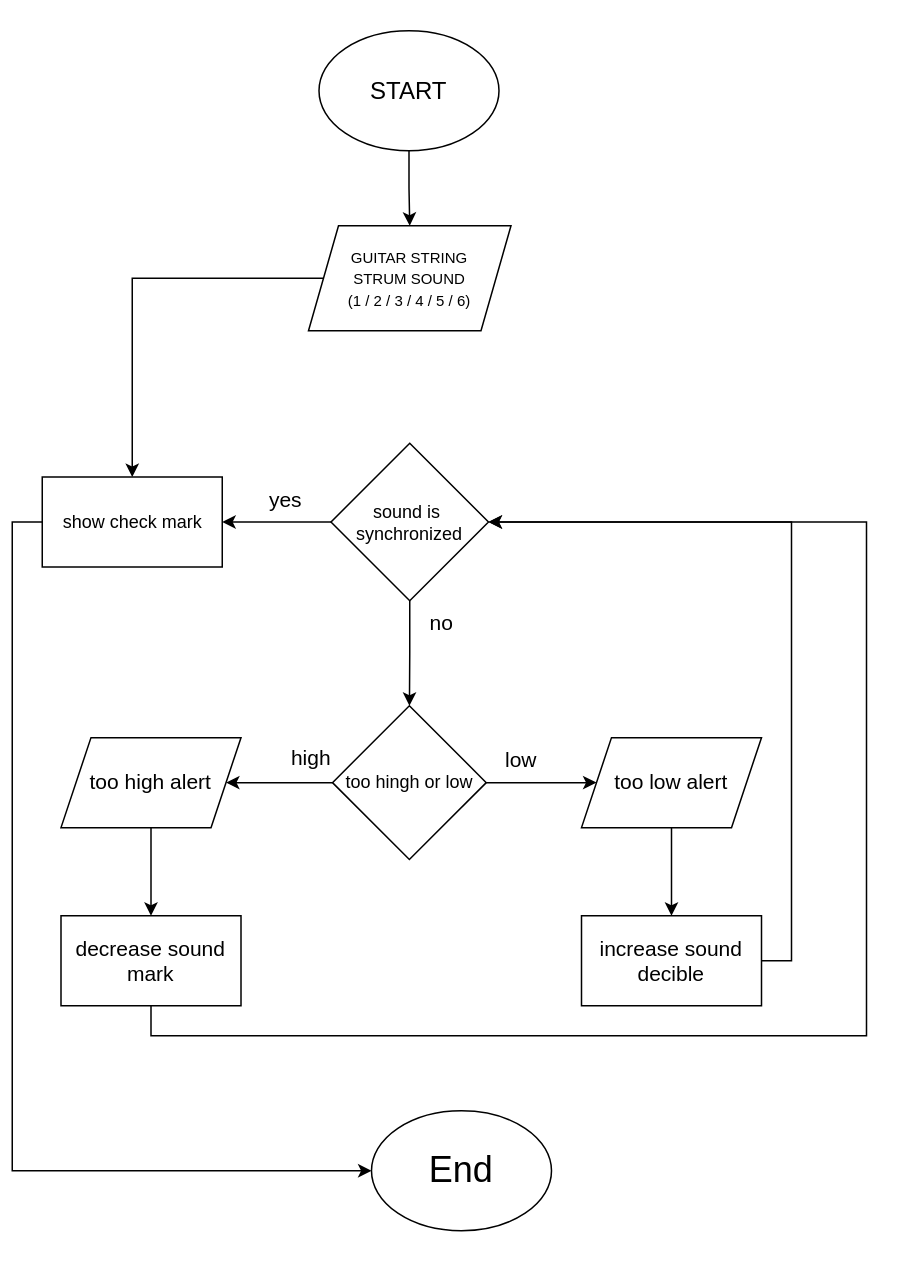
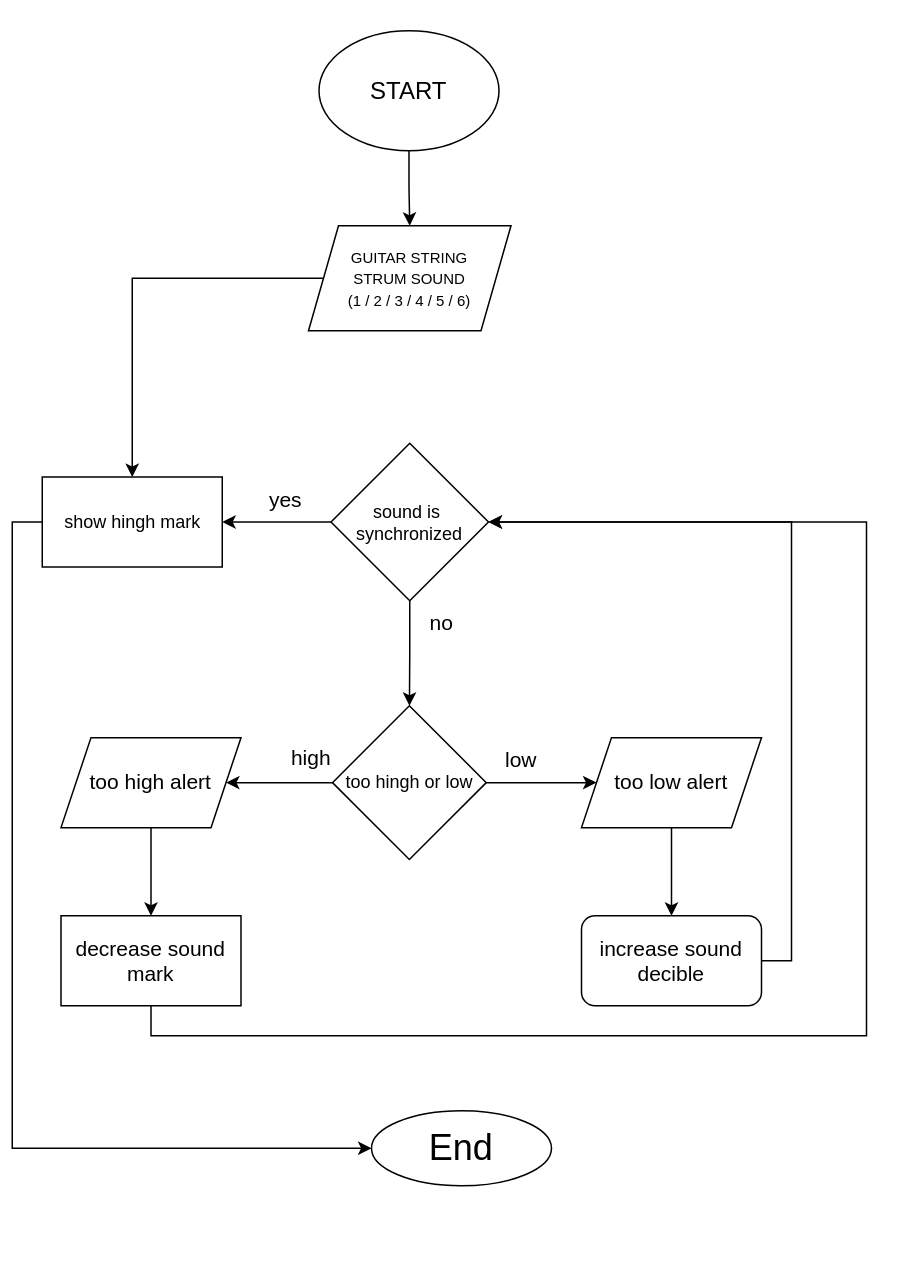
(133, 523) -> (133, 523)
(671, 961) -> (671, 961)
(461, 1171) -> (461, 1148)
